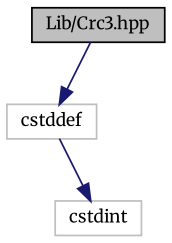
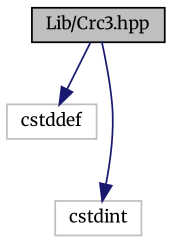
(71, 162) -> (113, 113)
